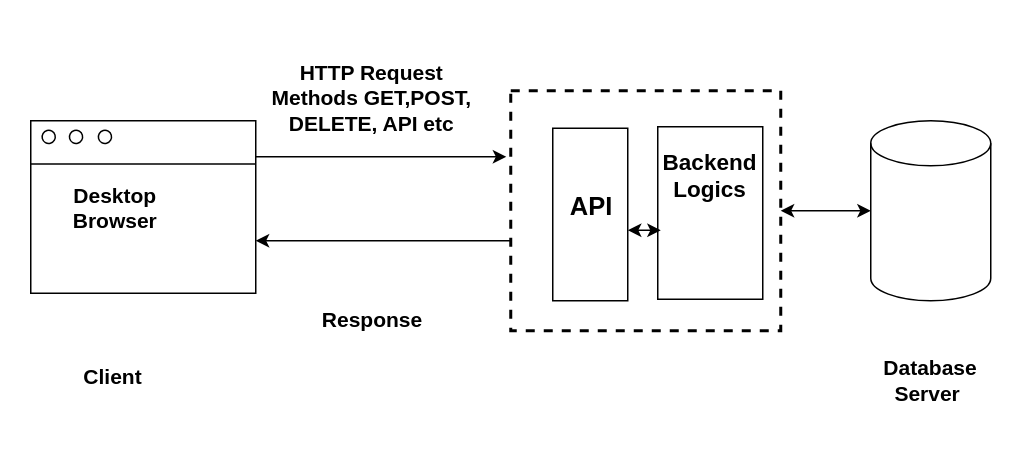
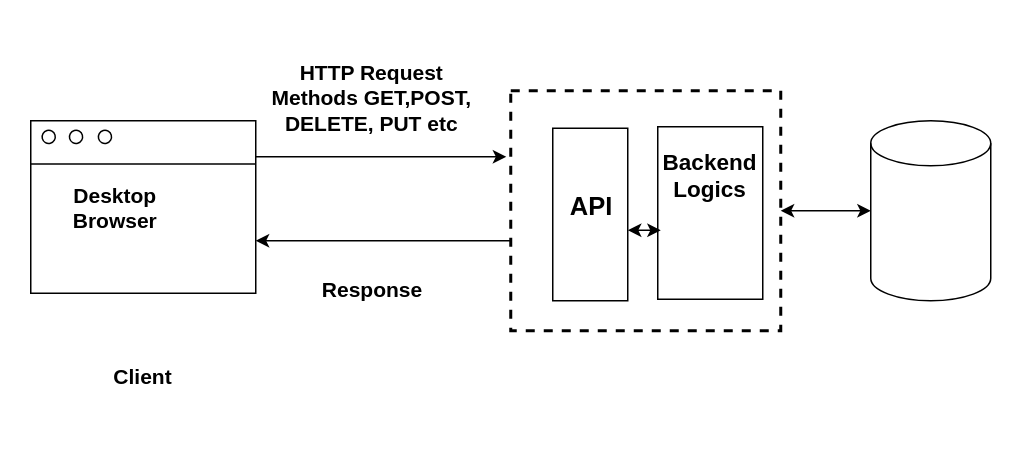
(372, 98) -> (372, 98)
(372, 320) -> (372, 290)
(113, 377) -> (143, 377)
(931, 380) -> none
